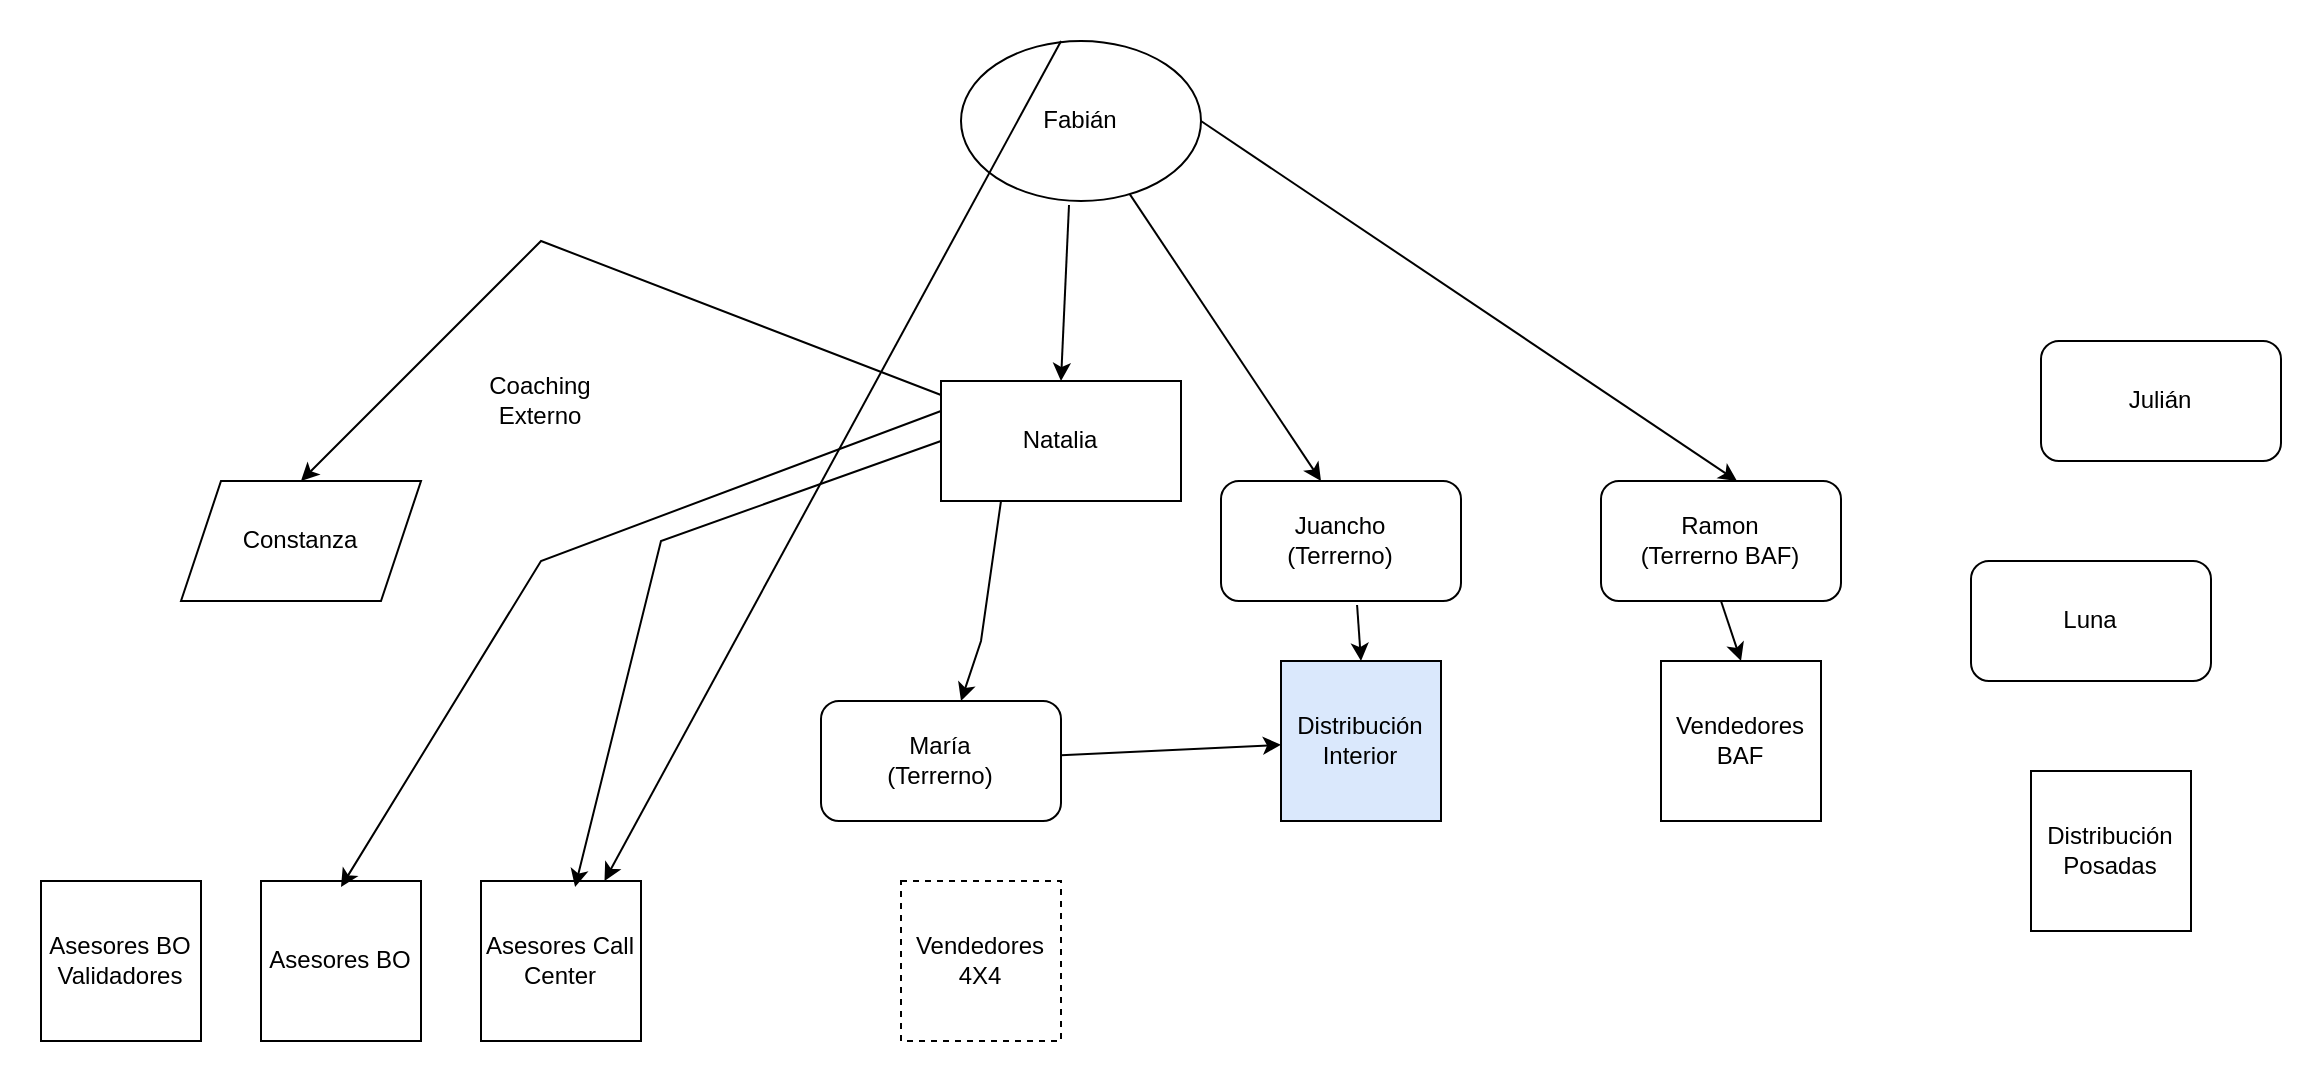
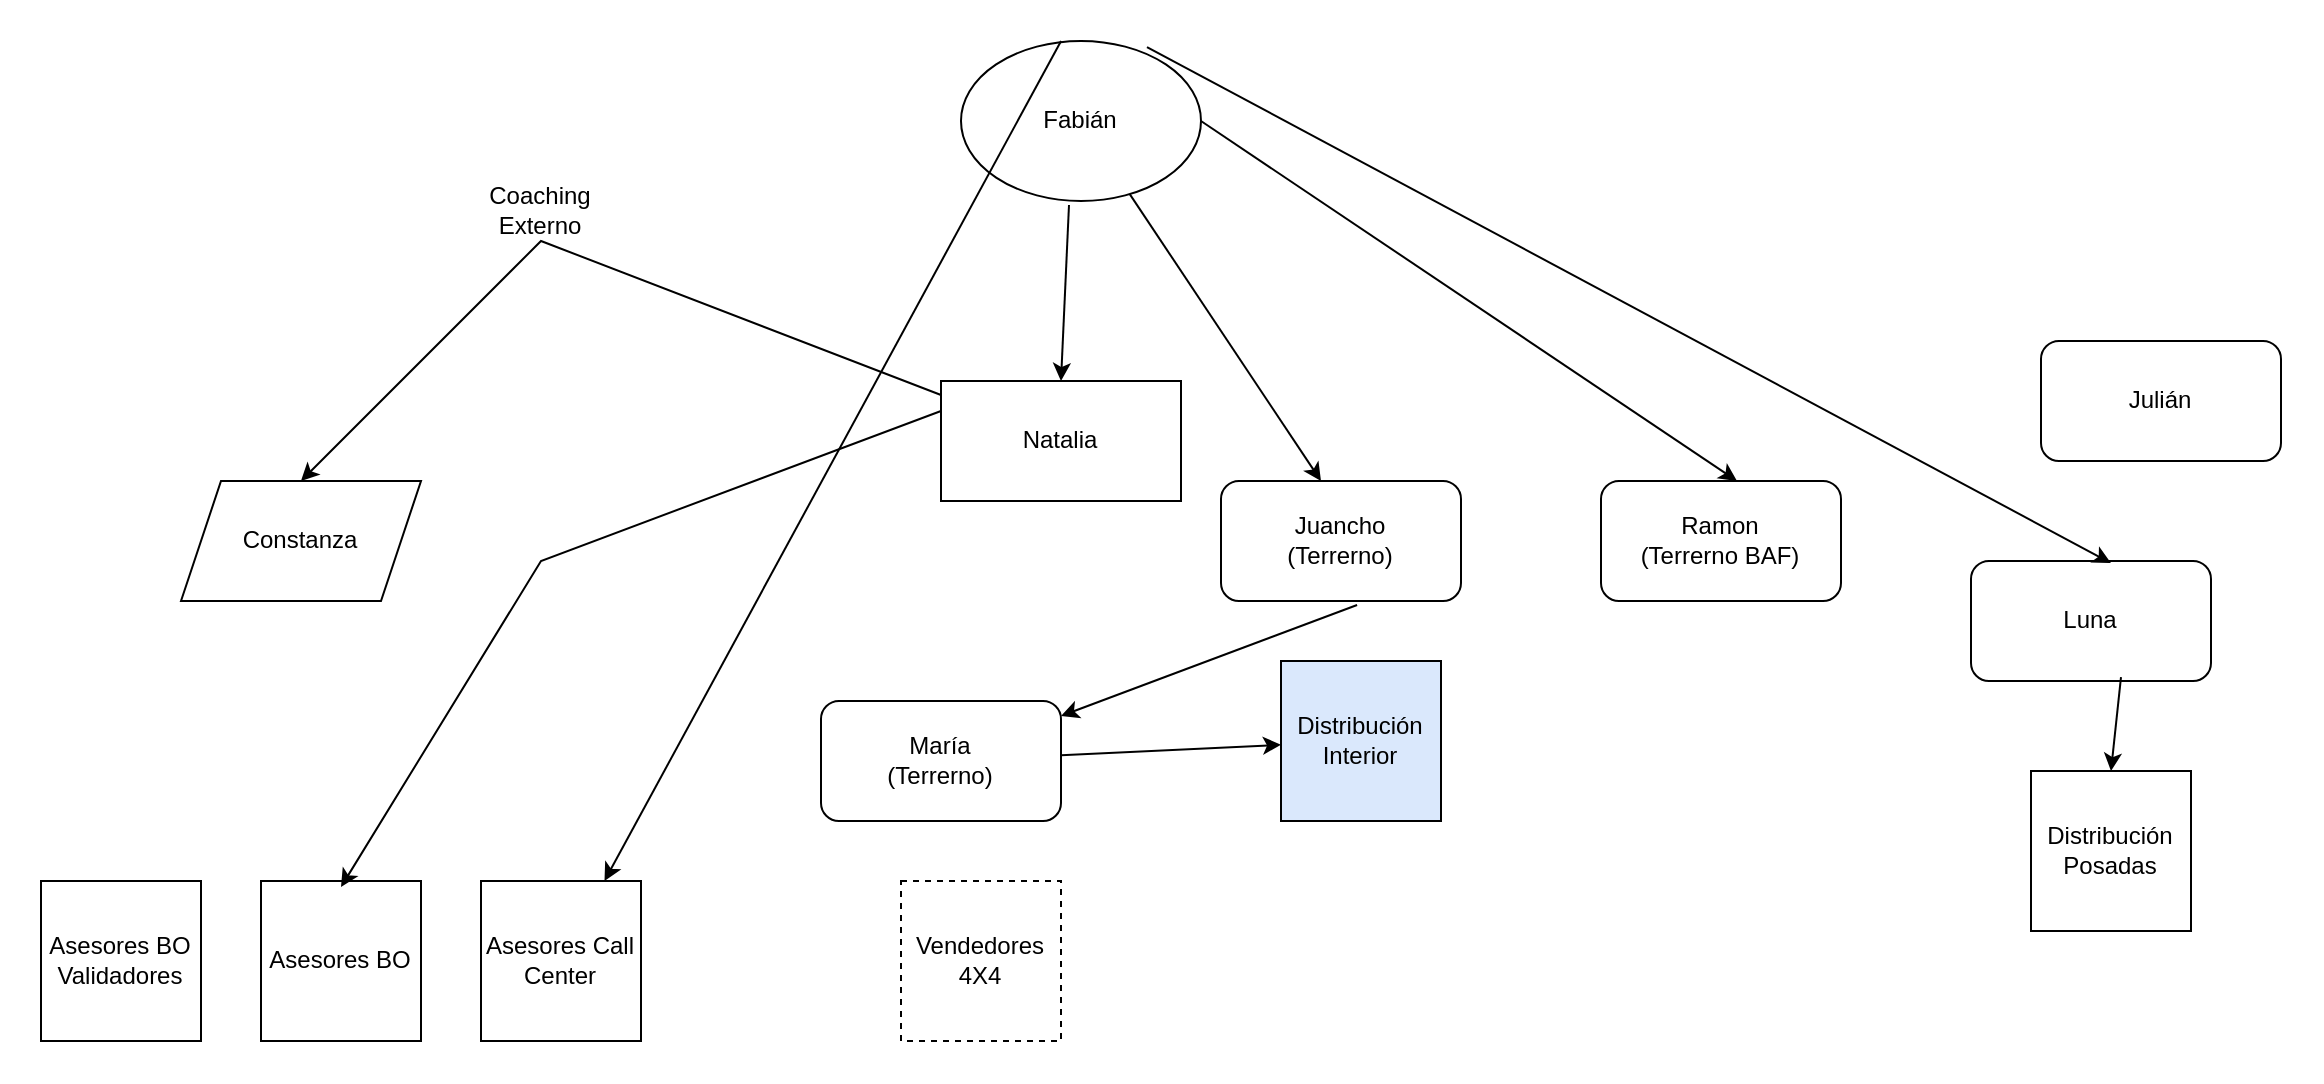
none -> (1623, 302)
(541, 401) -> (541, 211)
(988, 595) -> none
(1729, 625) -> none
(1359, 626) -> (1215, 658)
(639, 629) -> none
none -> (2117, 717)
(1741, 741) -> none
